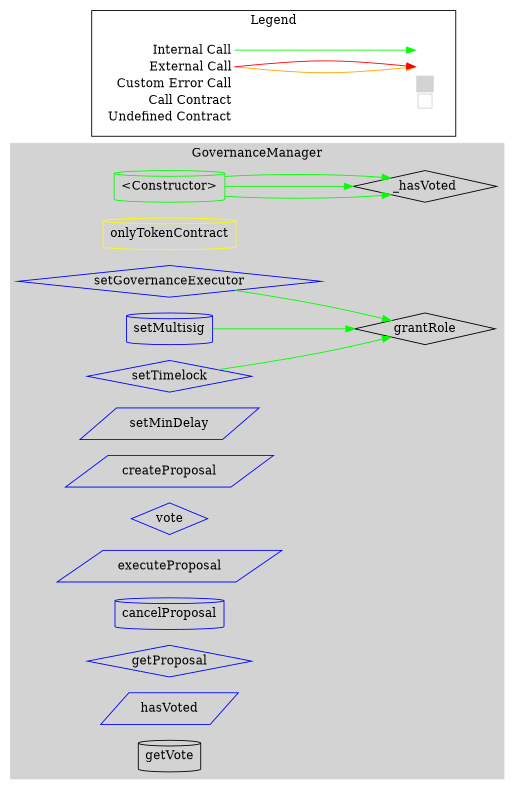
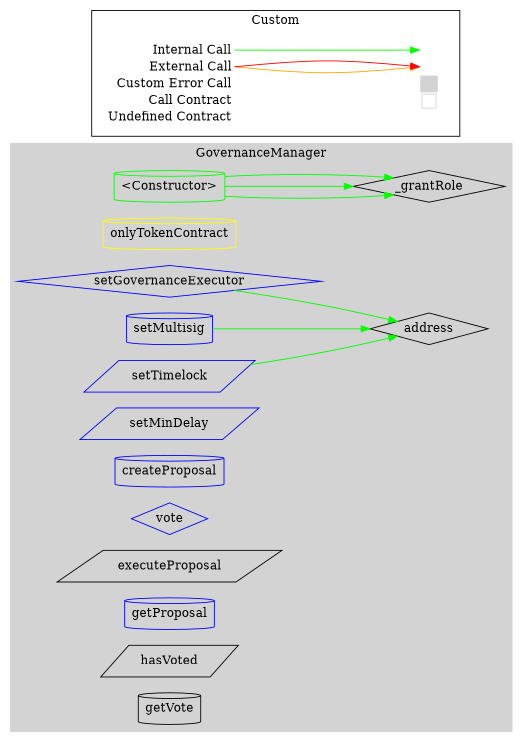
(274, 21) -> (276, 21)
(425, 186) -> (429, 186)
(425, 329) -> (429, 329)
(170, 376) -> (170, 376)
(170, 471) -> (170, 471)
(170, 566) -> (170, 566)
(170, 614) -> none
(170, 661) -> (170, 614)
(170, 709) -> (170, 661)
